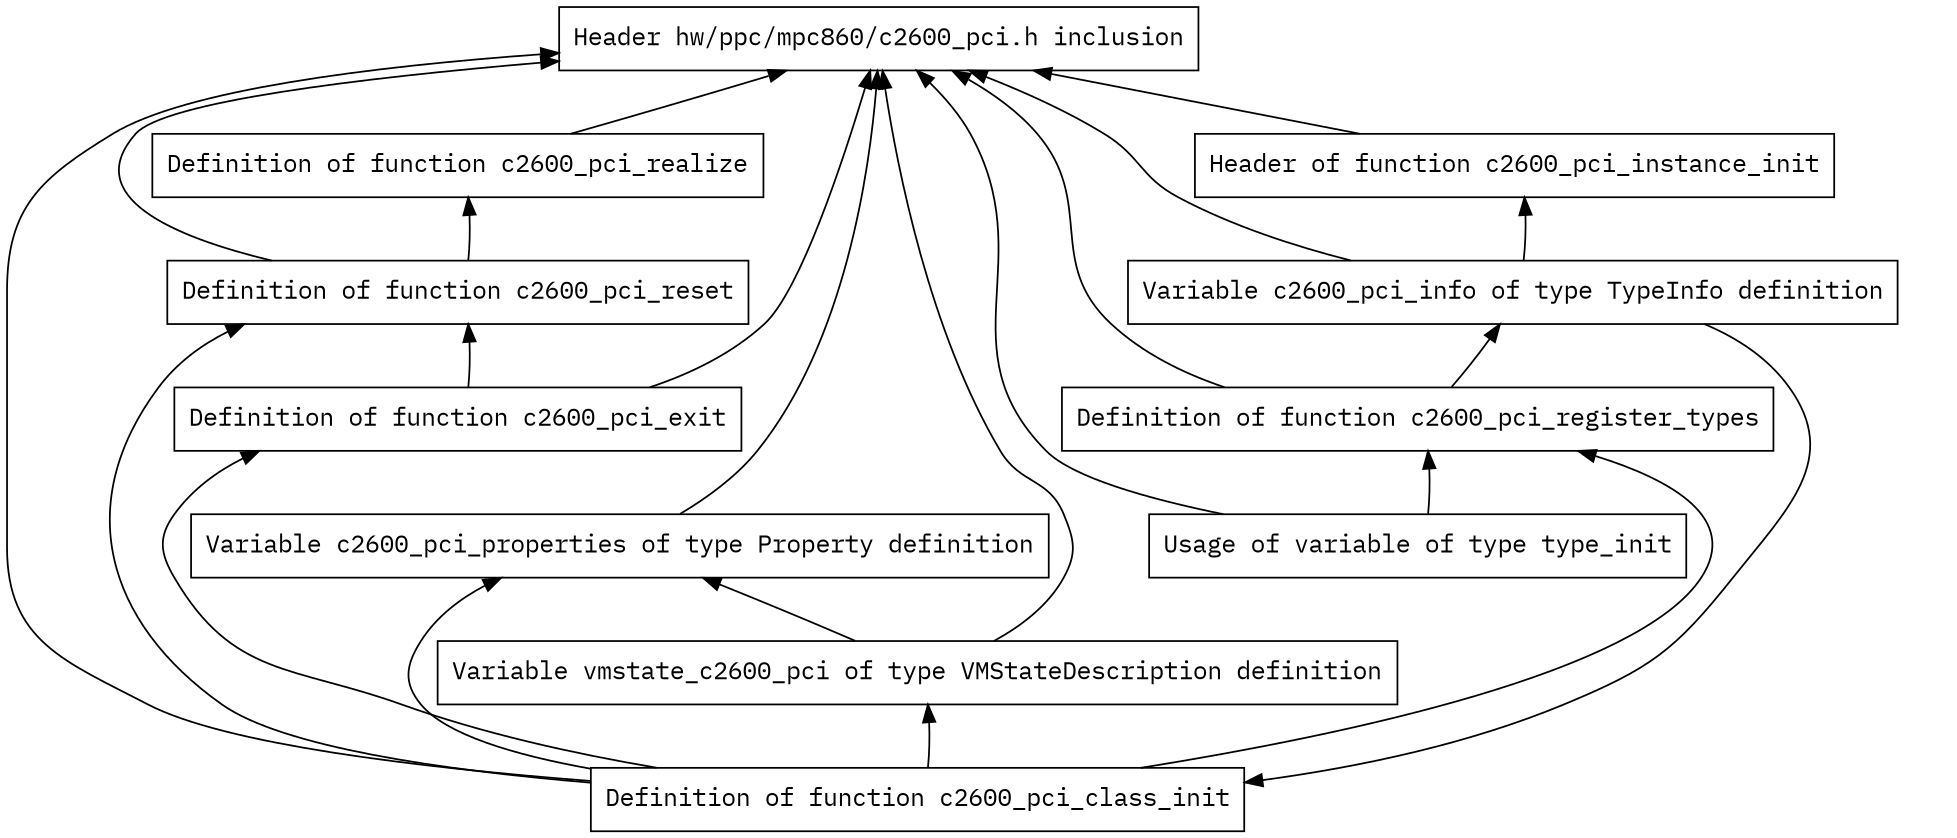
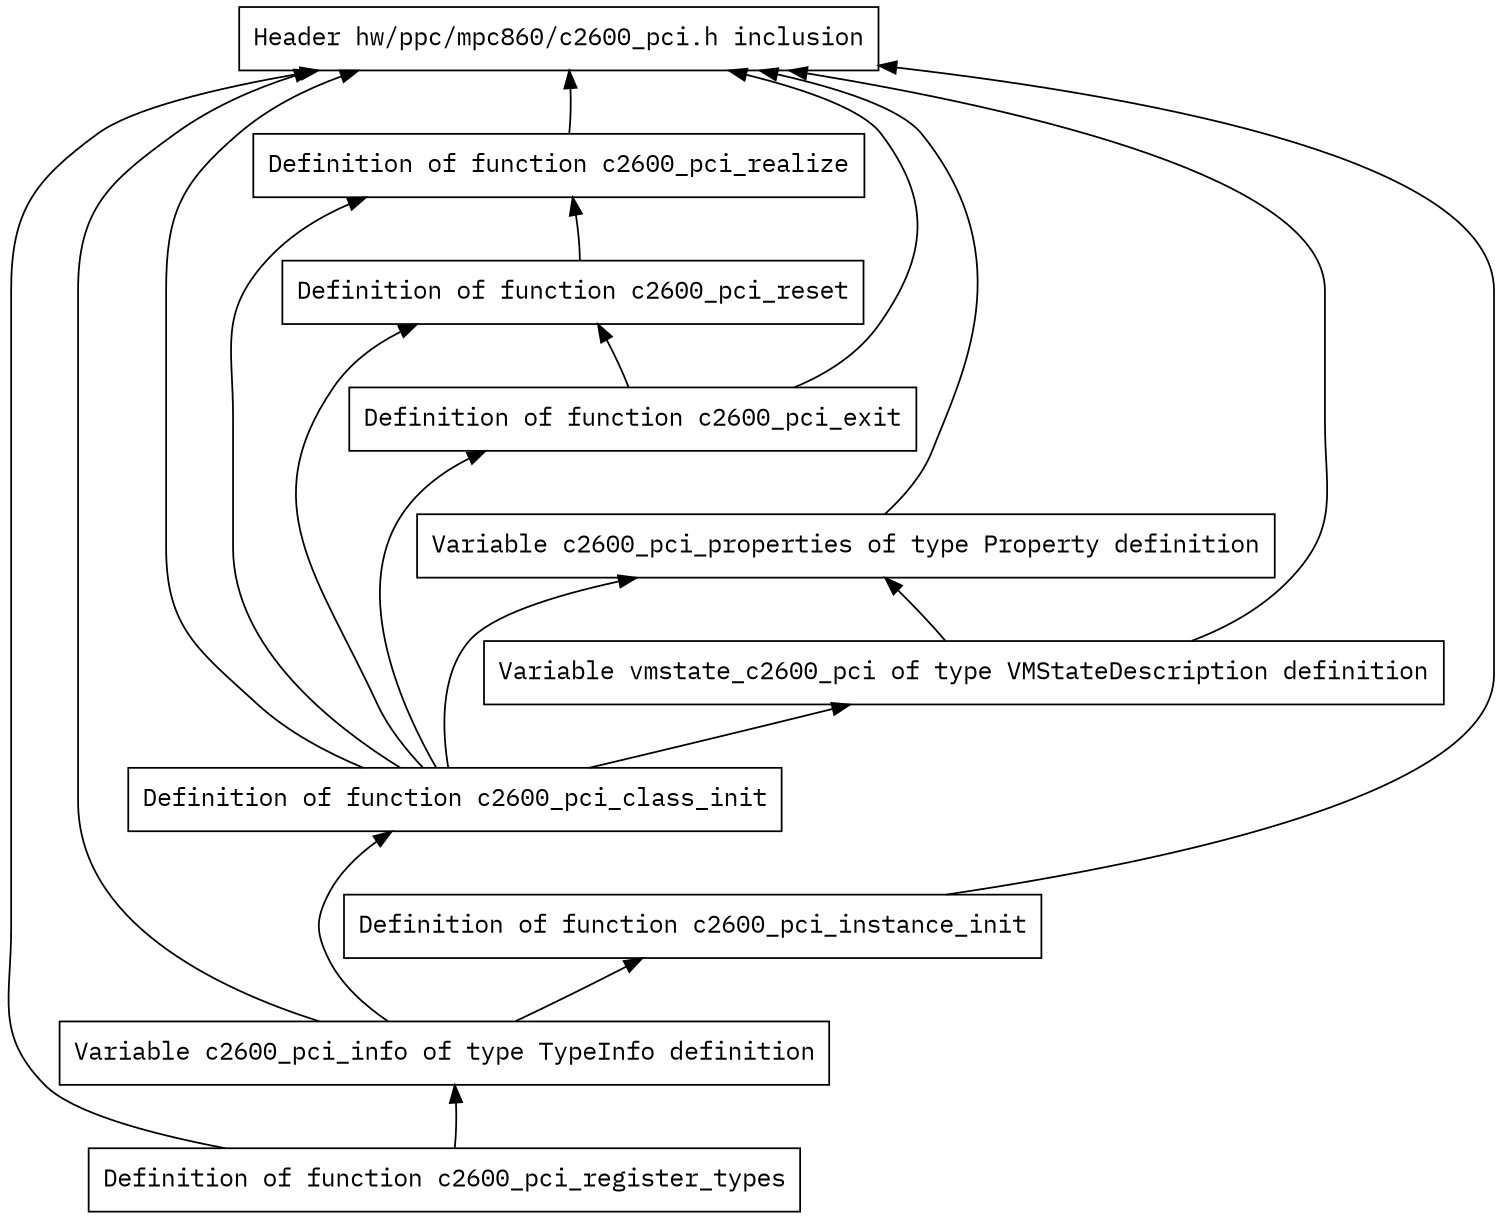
(134, 136) -> none
(1515, 166) -> (693, 926)
(1418, 546) -> none
(1526, 679) -> (233, 493)
